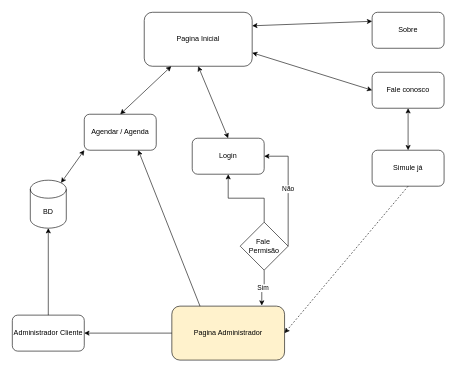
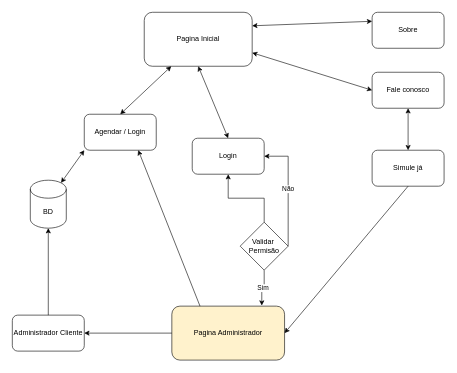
(120, 132) -> (120, 132)
(264, 246) -> (264, 246)
(348, 258) -> (348, 258)
